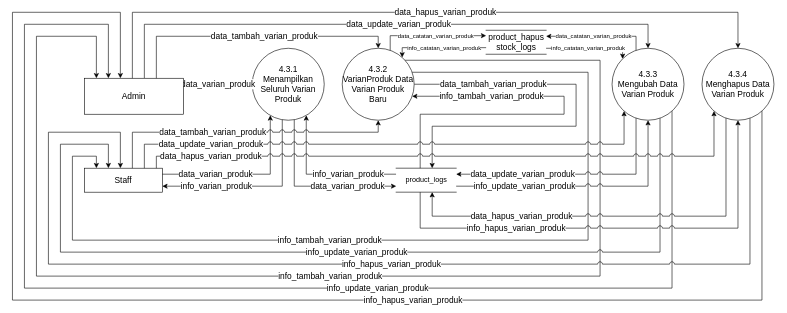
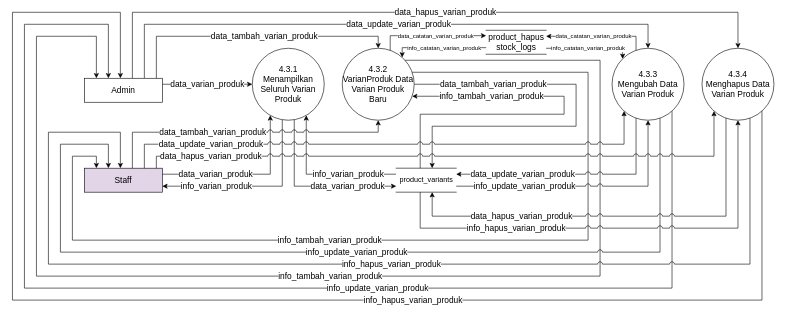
(134, 96) -> (123, 90)
(123, 180) -> (123, 180)
(427, 180) -> (427, 180)
